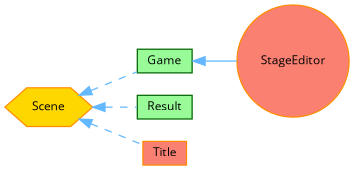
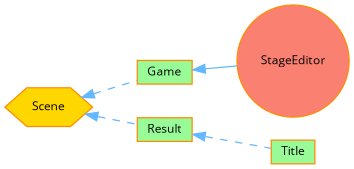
(165, 61) -> (165, 72)
(165, 107) -> (165, 130)
(117, 134) -> (238, 142)
(165, 153) -> (293, 152)
